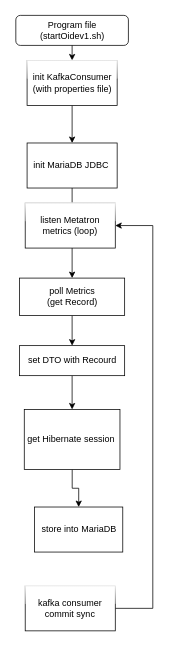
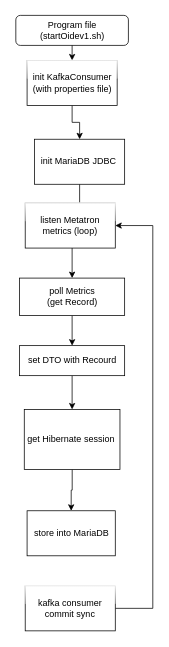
(72, 165) -> (80, 162)
(79, 529) -> (71, 533)
